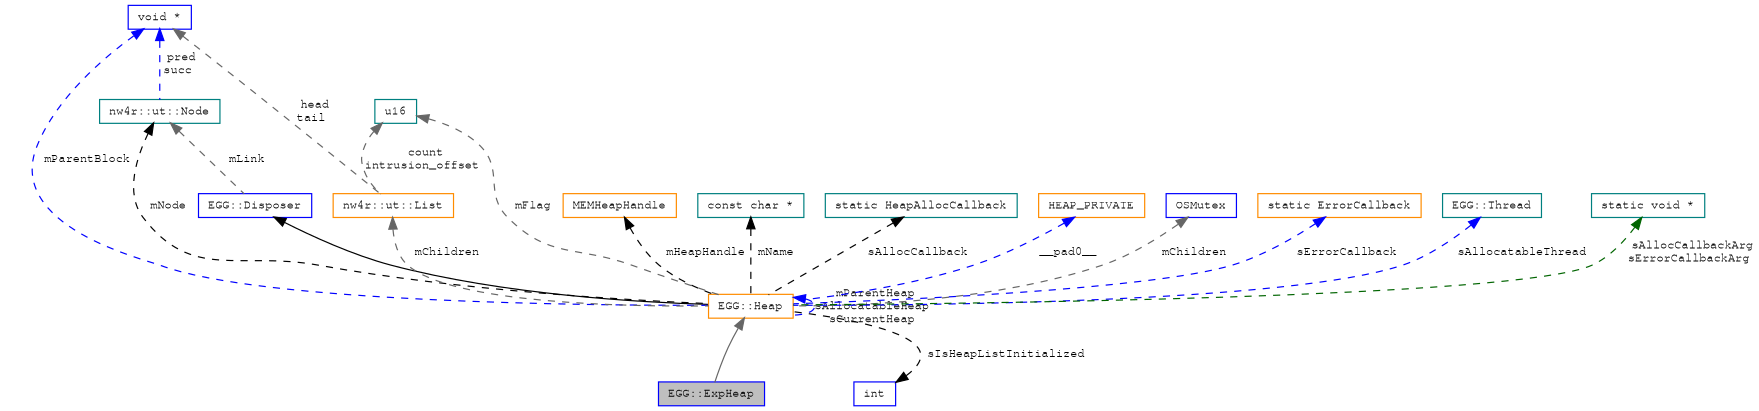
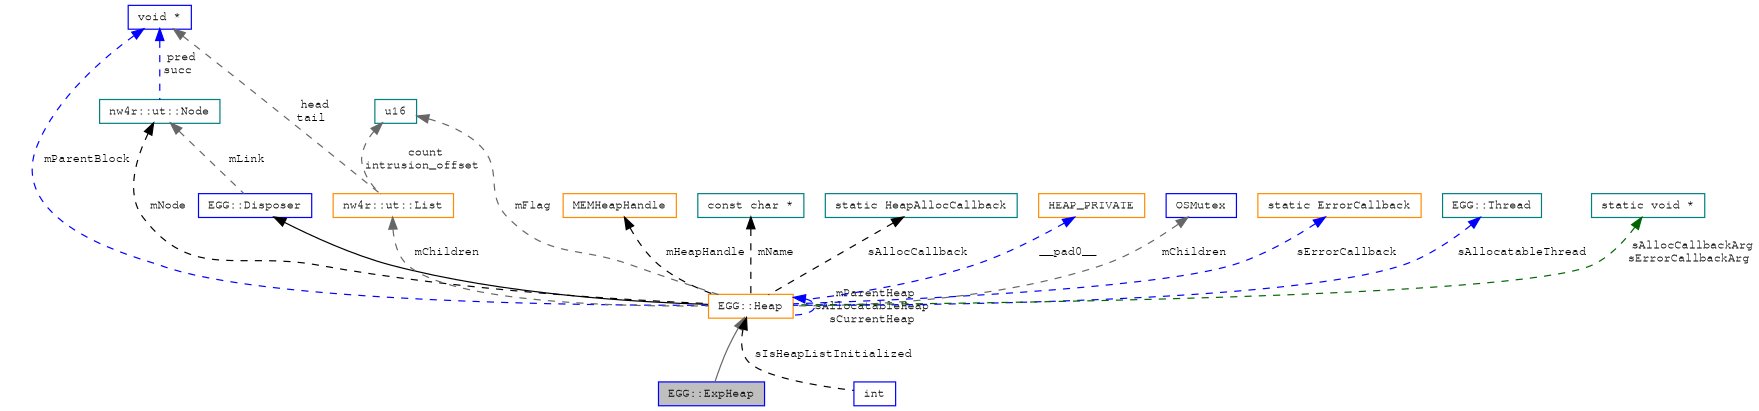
(875, 327) -> (783, 377)
